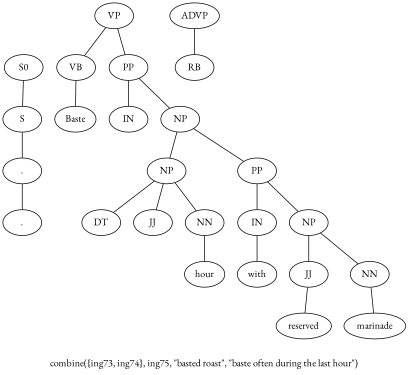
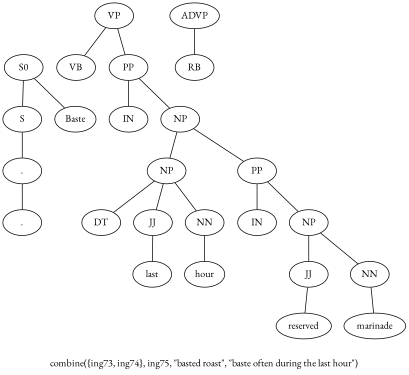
(76, 93) -> (49, 93)
none -> (152, 274)
(257, 274) -> none
